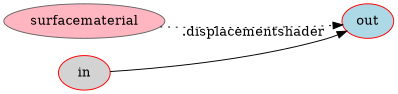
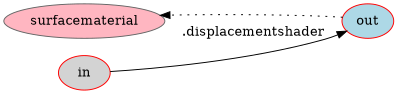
(247, 27) -> (256, 15)
